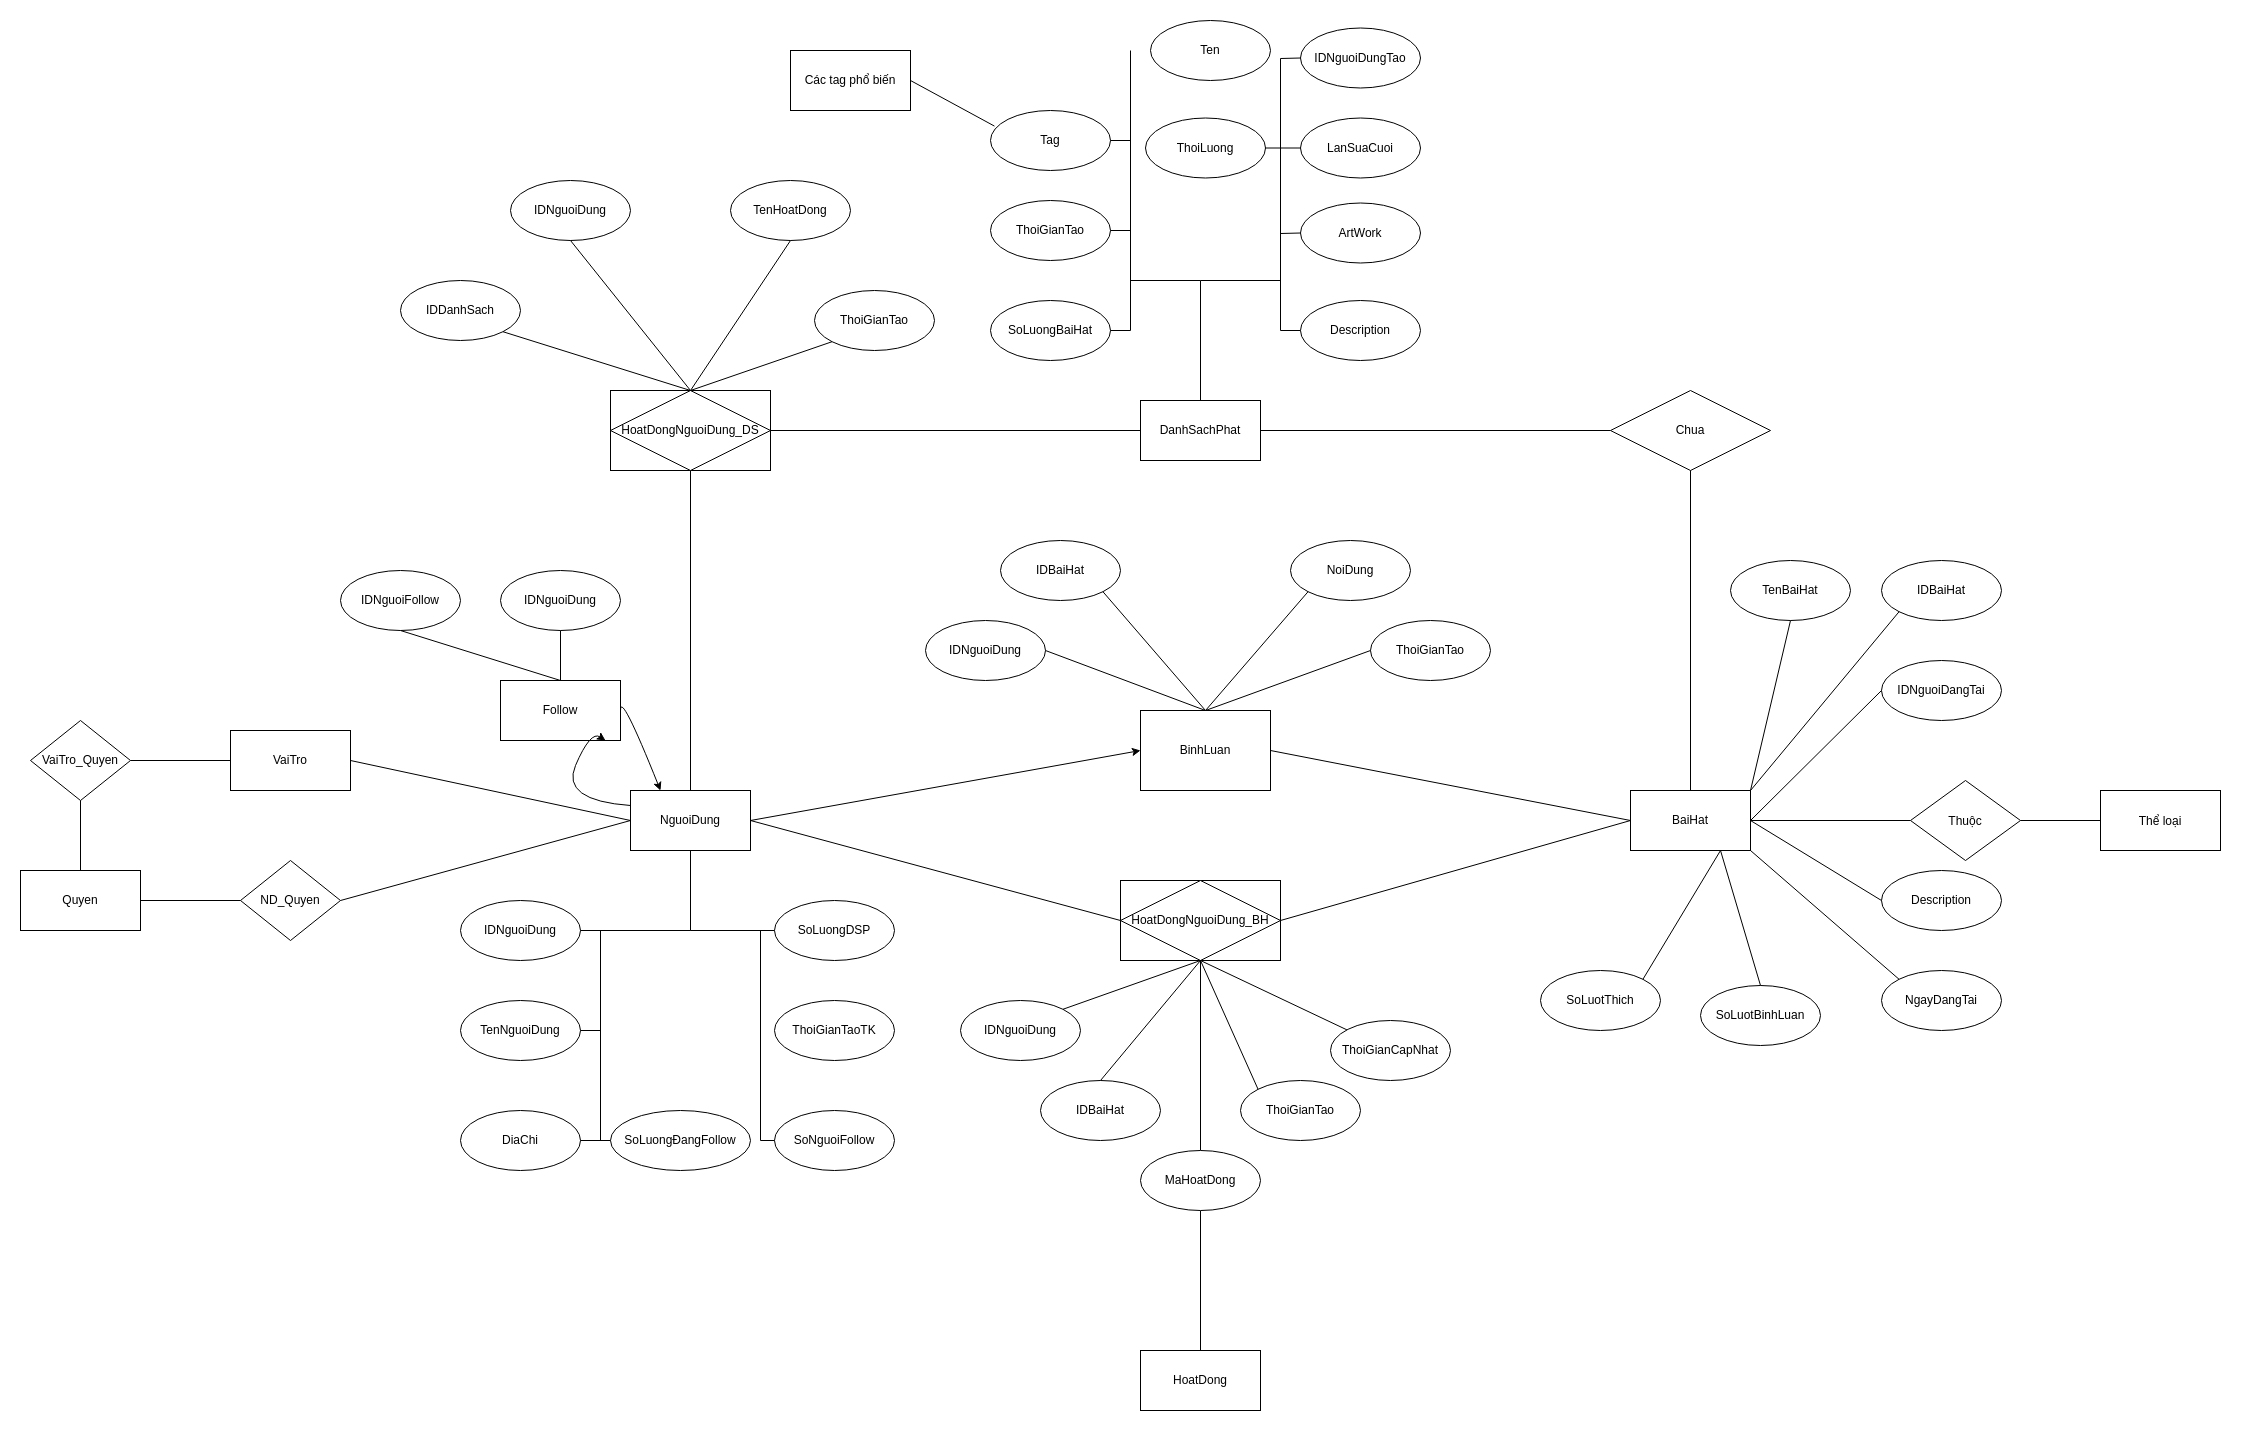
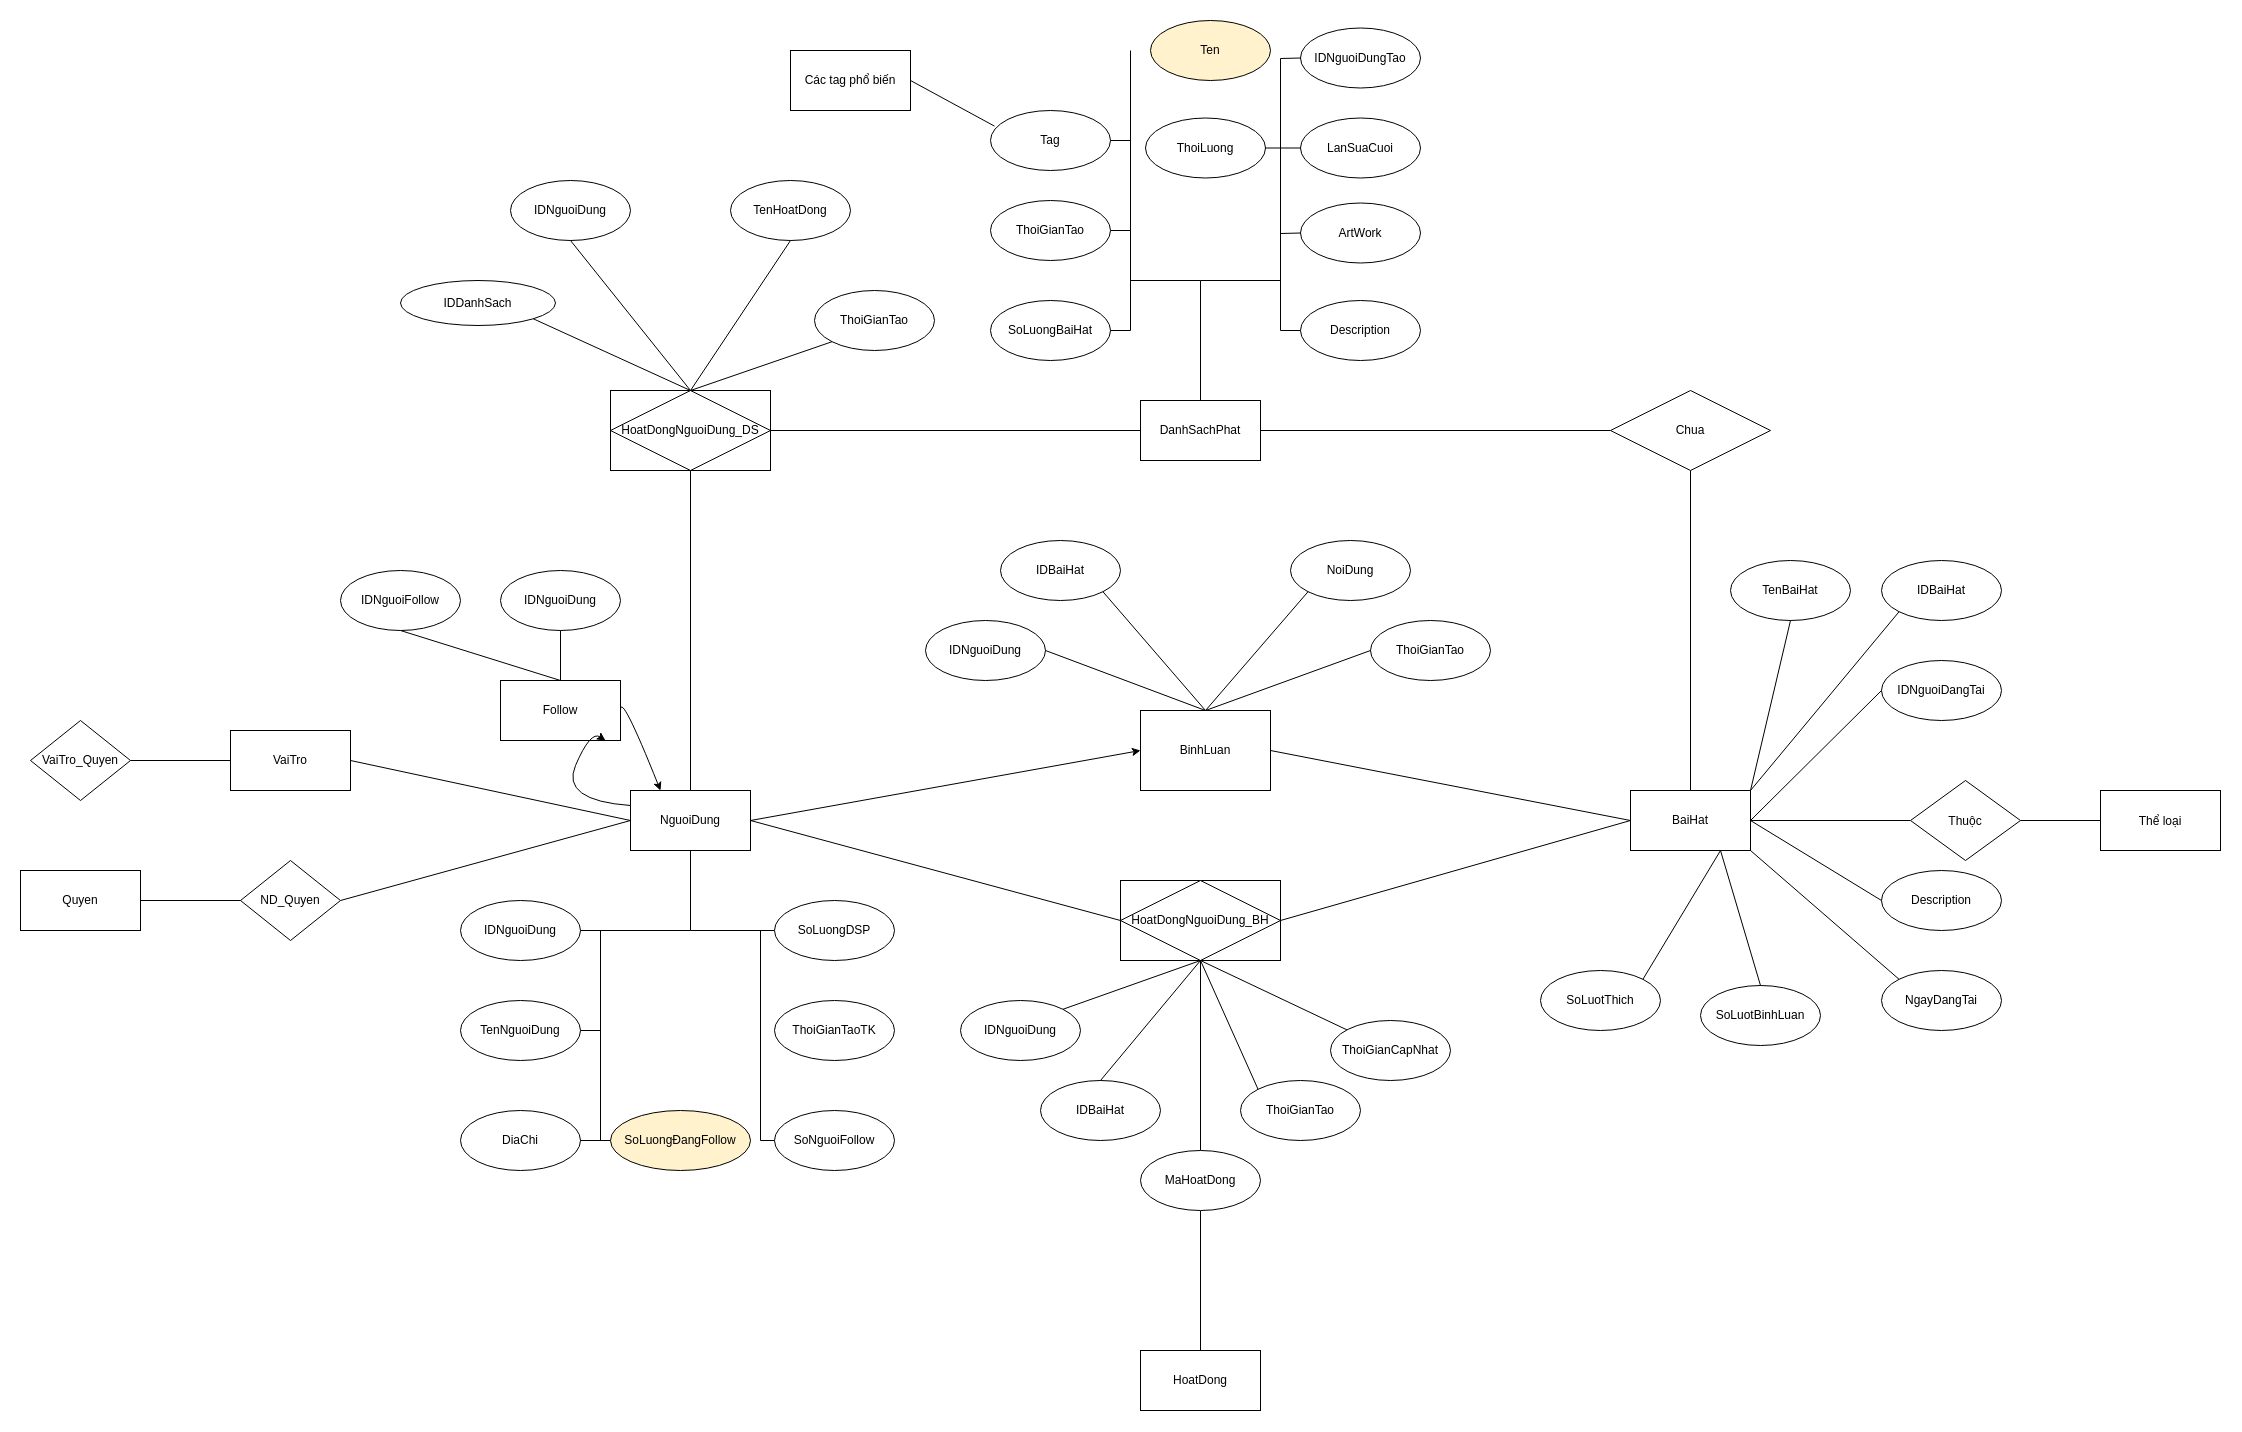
(1211, 51) -> (1211, 51)
(461, 311) -> (478, 303)
(81, 836) -> none
(681, 1141) -> (681, 1141)
